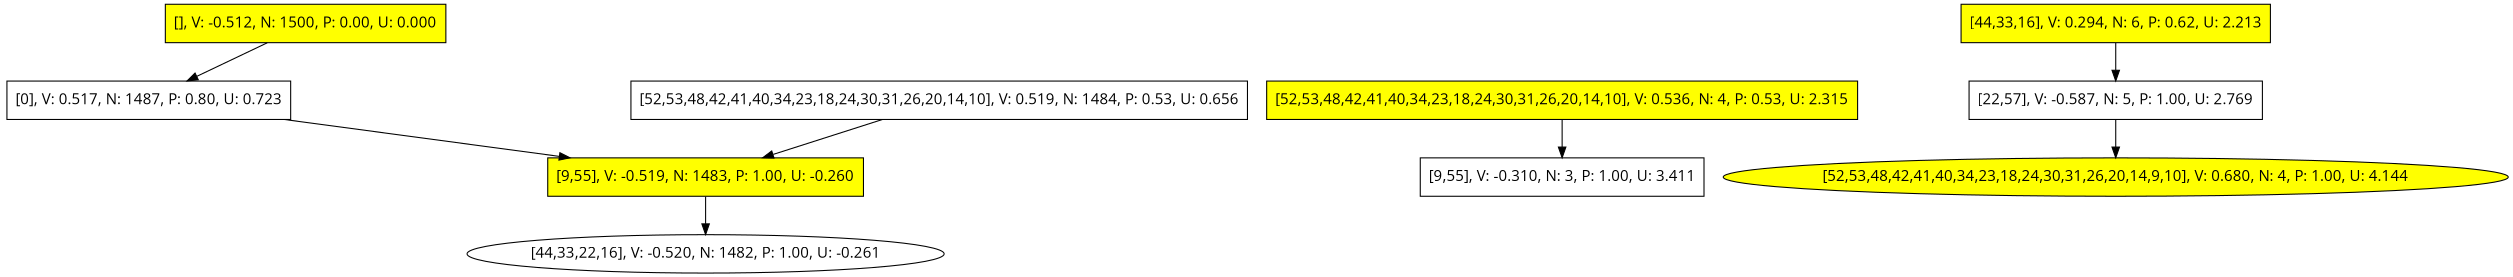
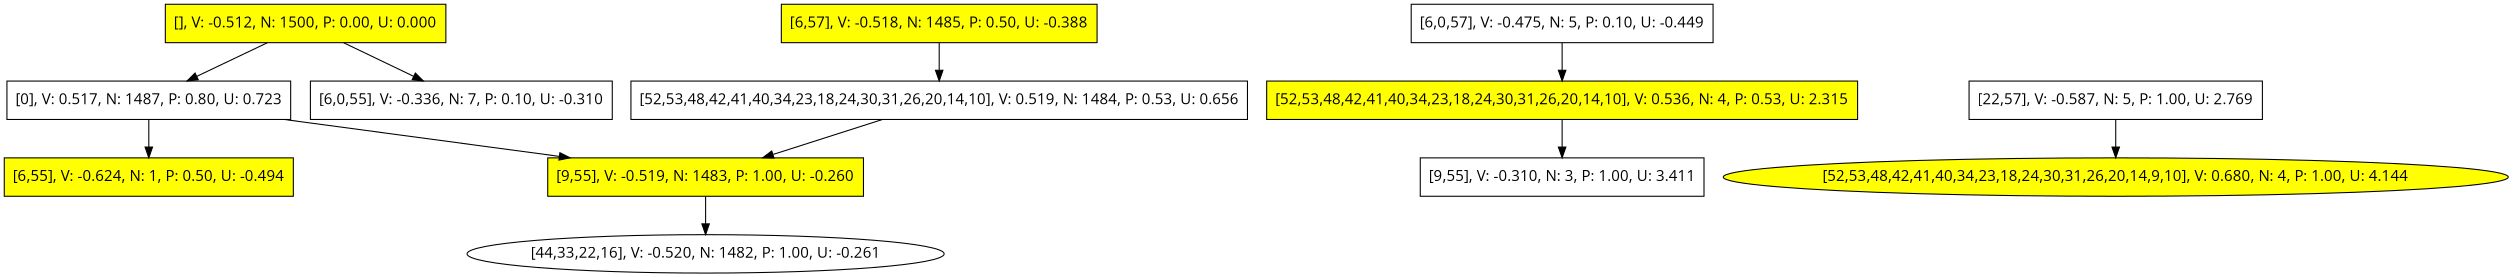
none -> (939, 23)
none -> (1562, 23)
(2116, 23) -> none
none -> (461, 100)
none -> (149, 177)
